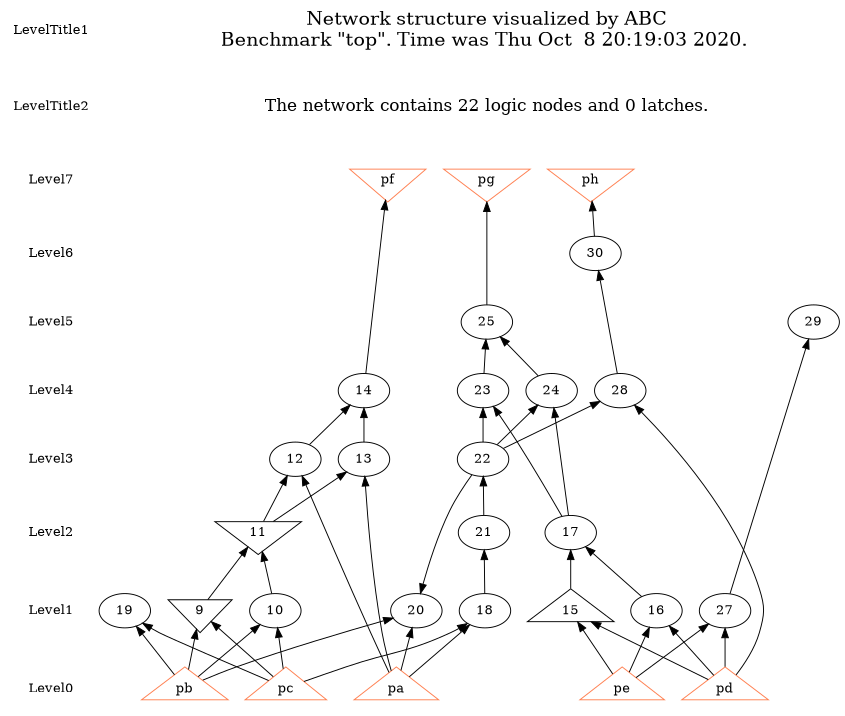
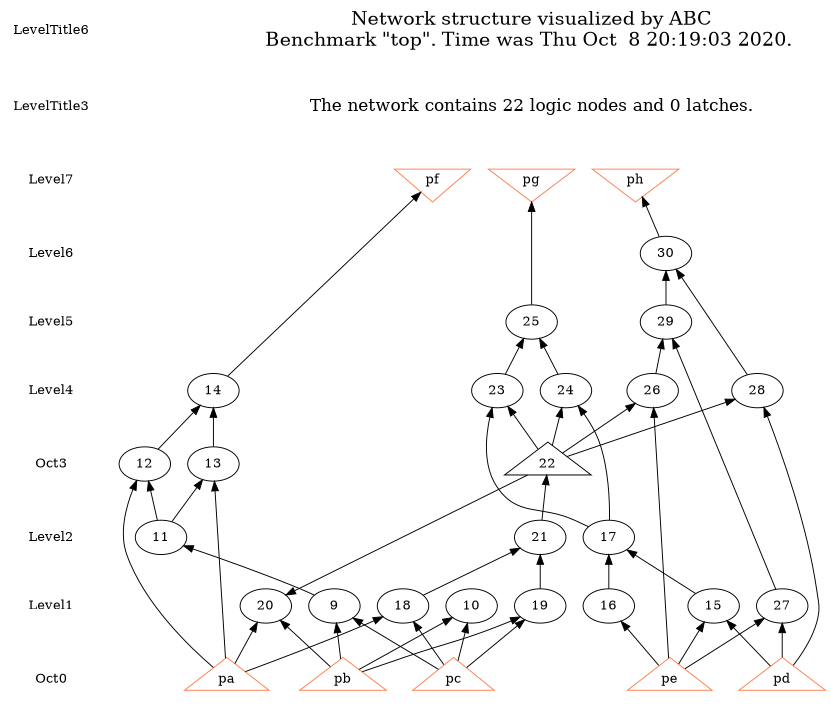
(51, 30) -> (51, 30)
(51, 107) -> (51, 107)
none -> (666, 293)
none -> (653, 391)
(51, 459) -> (51, 464)
(483, 459) -> (548, 464)
(258, 533) -> (161, 537)
(268, 577) -> none
none -> (540, 577)
(200, 611) -> (334, 606)
(571, 611) -> (714, 606)
(695, 654) -> none
(51, 689) -> (51, 679)
